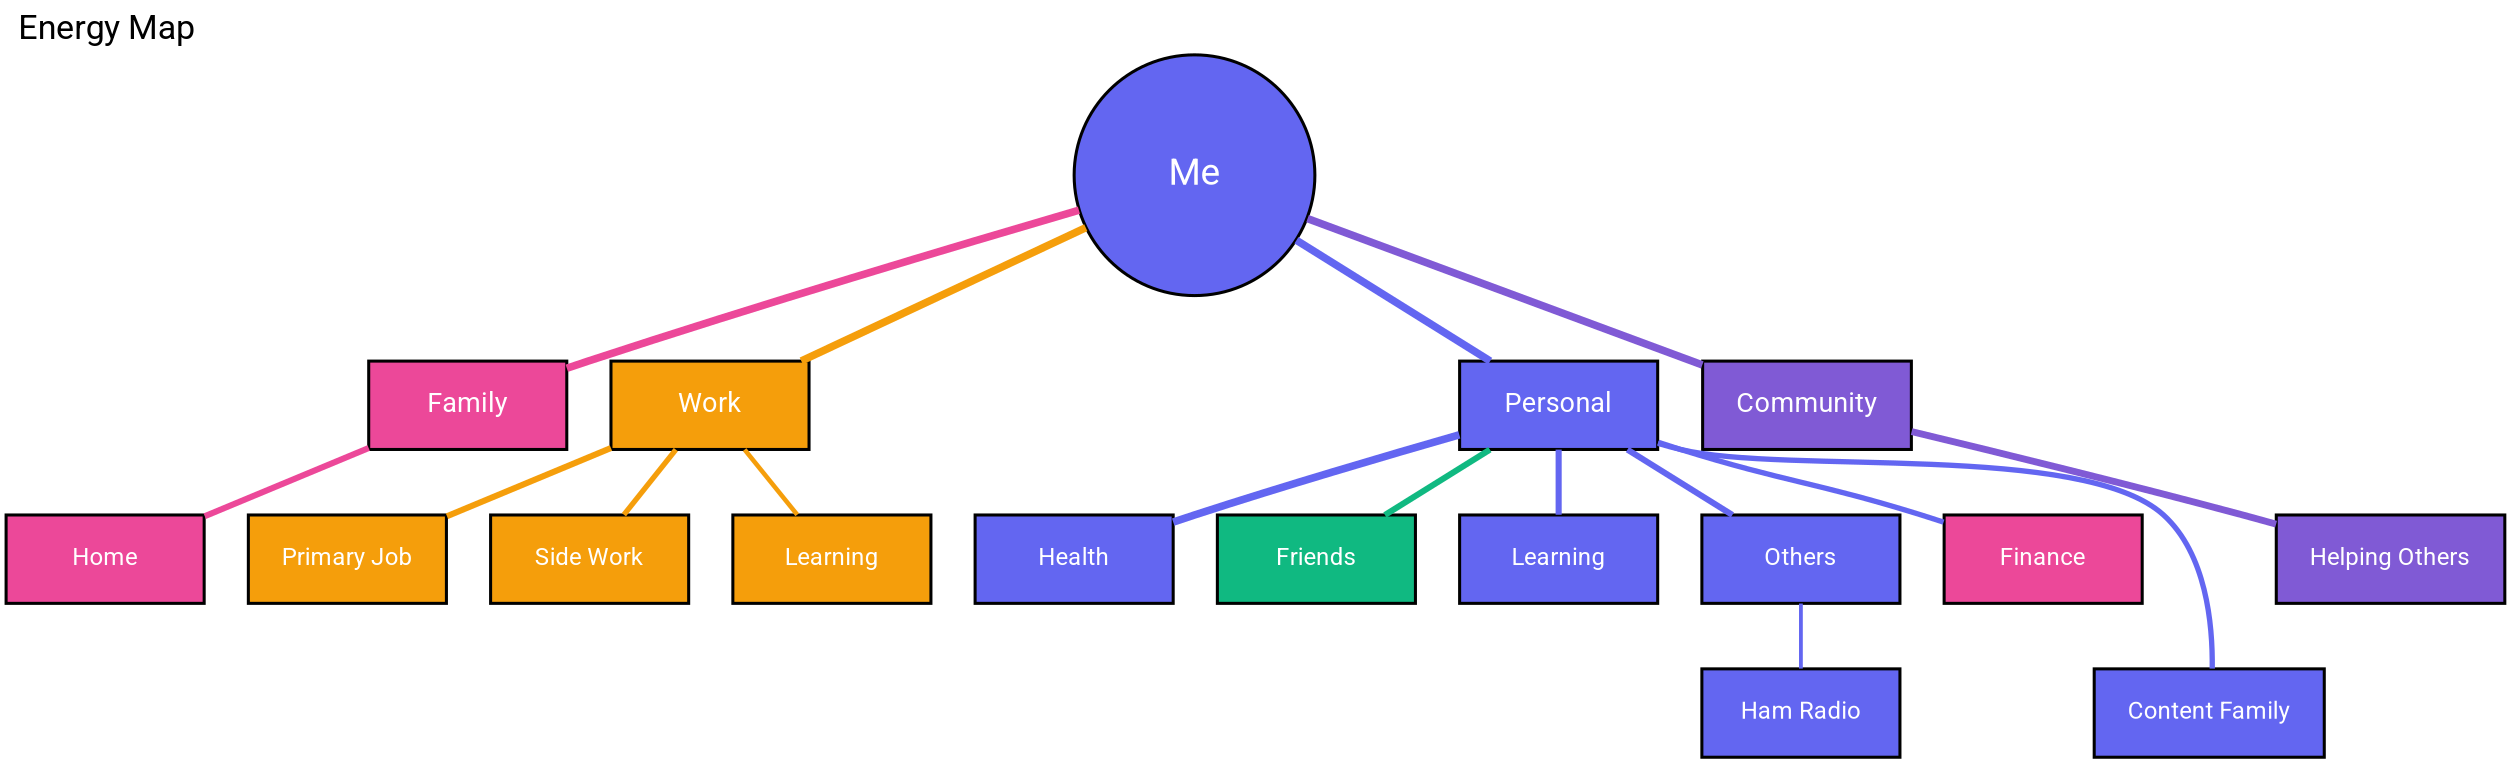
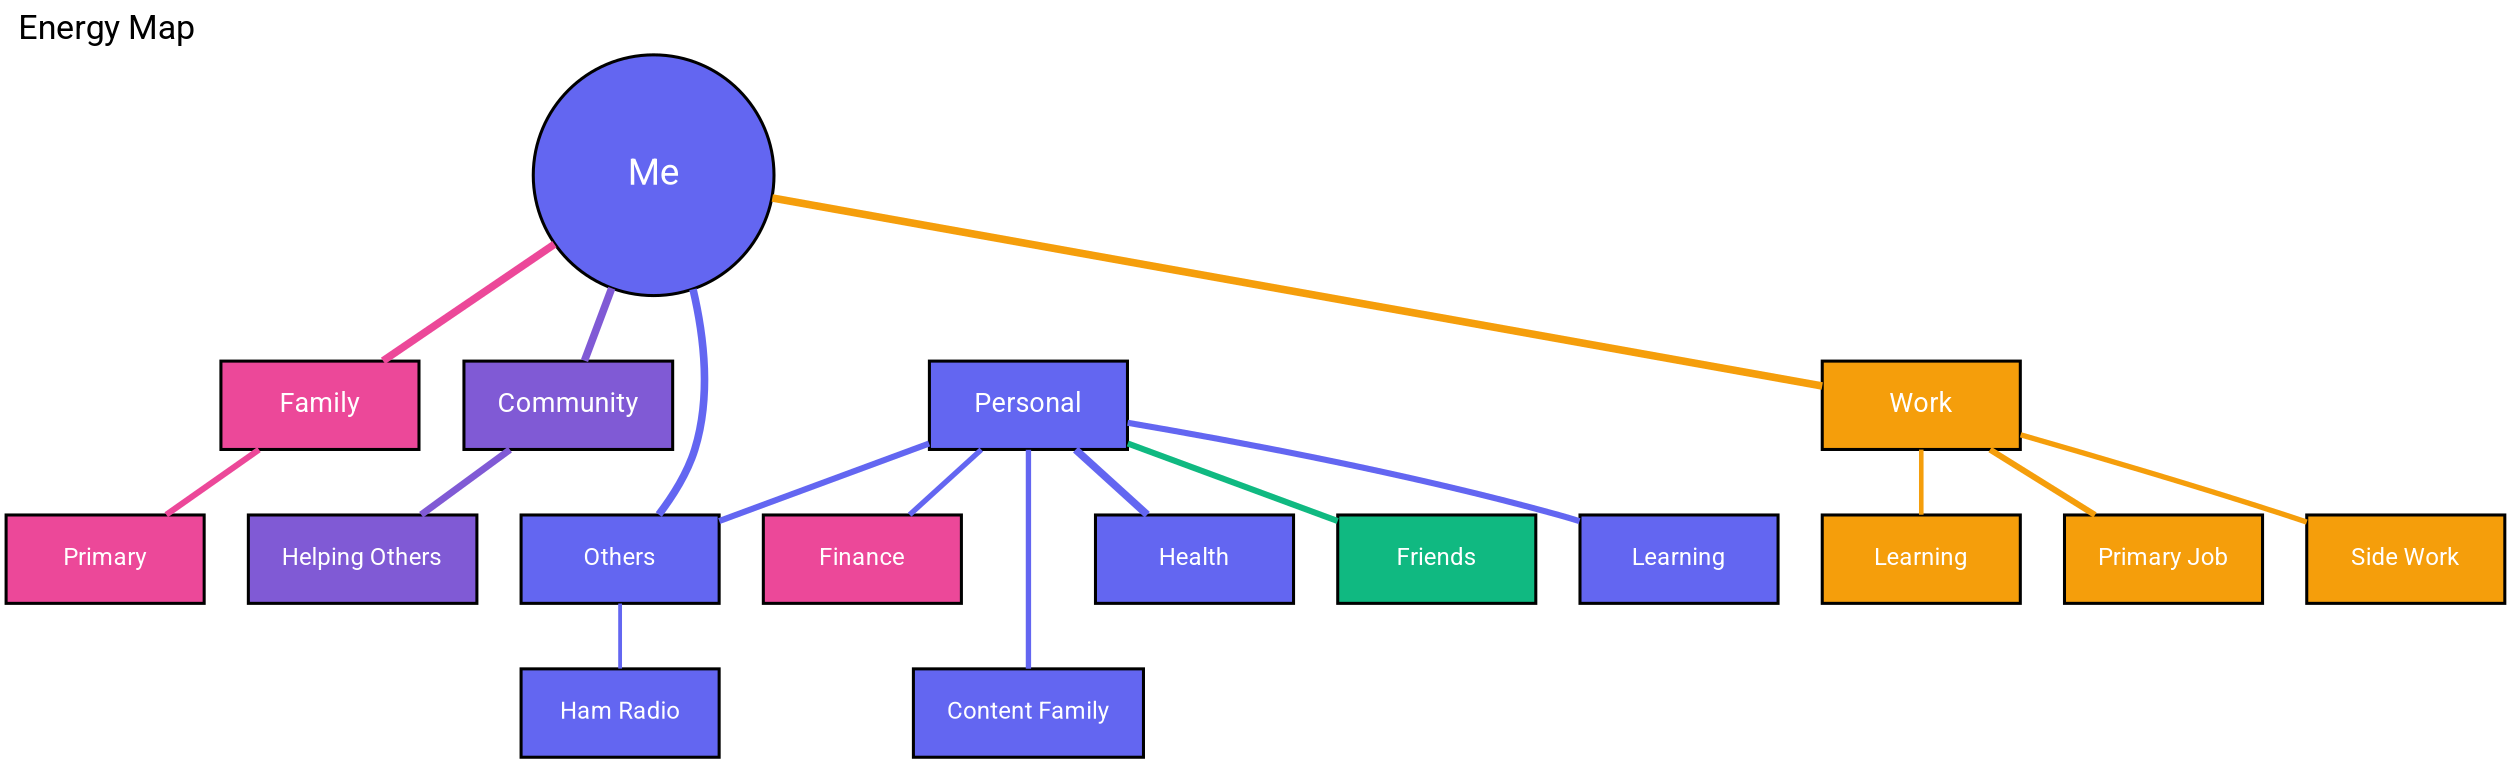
(1393, 301) -> (704, 395)
(105, 559) -> (105, 559)
